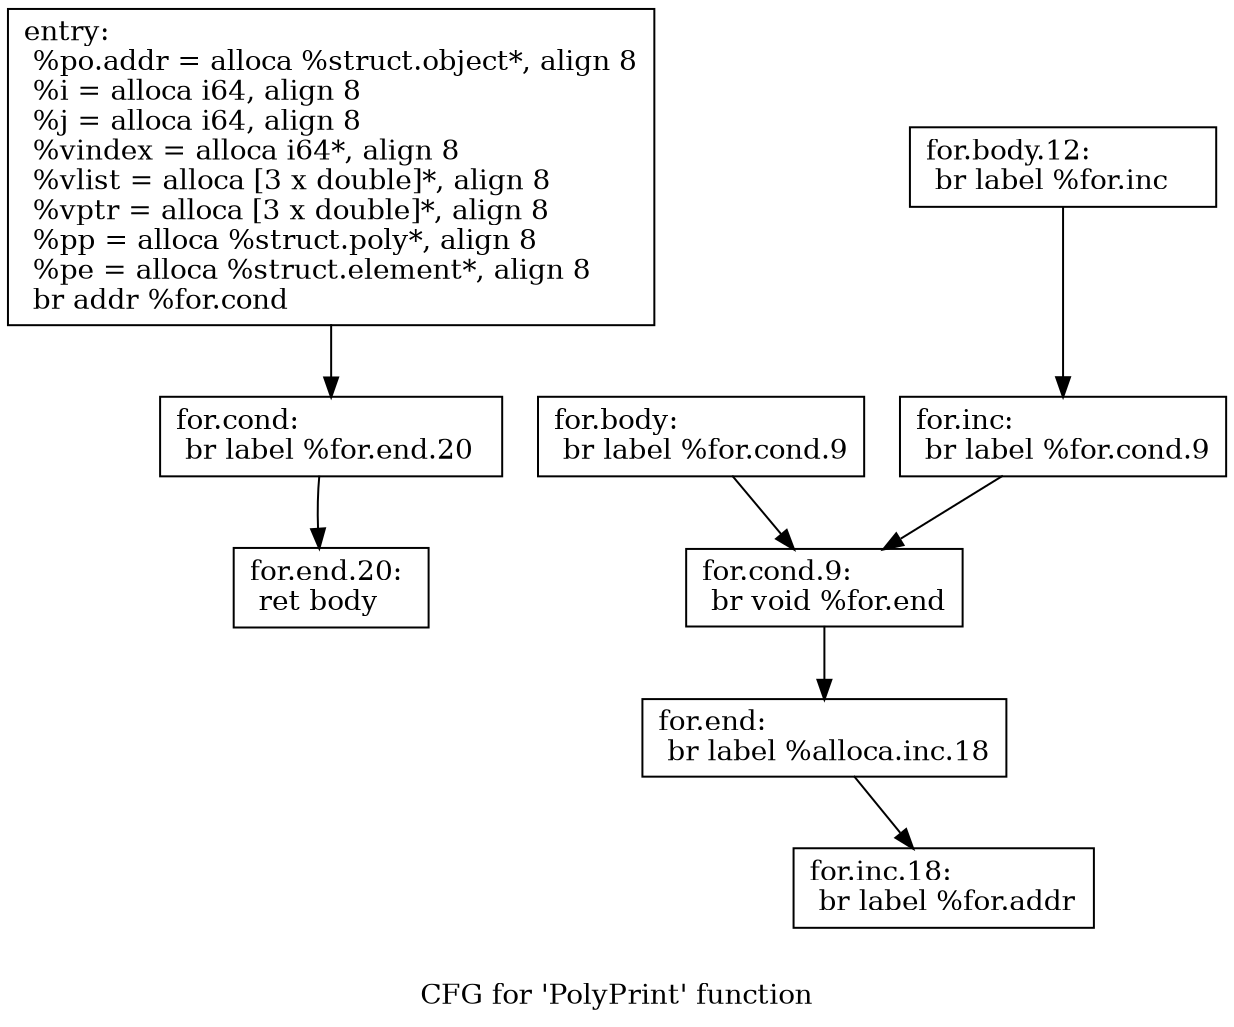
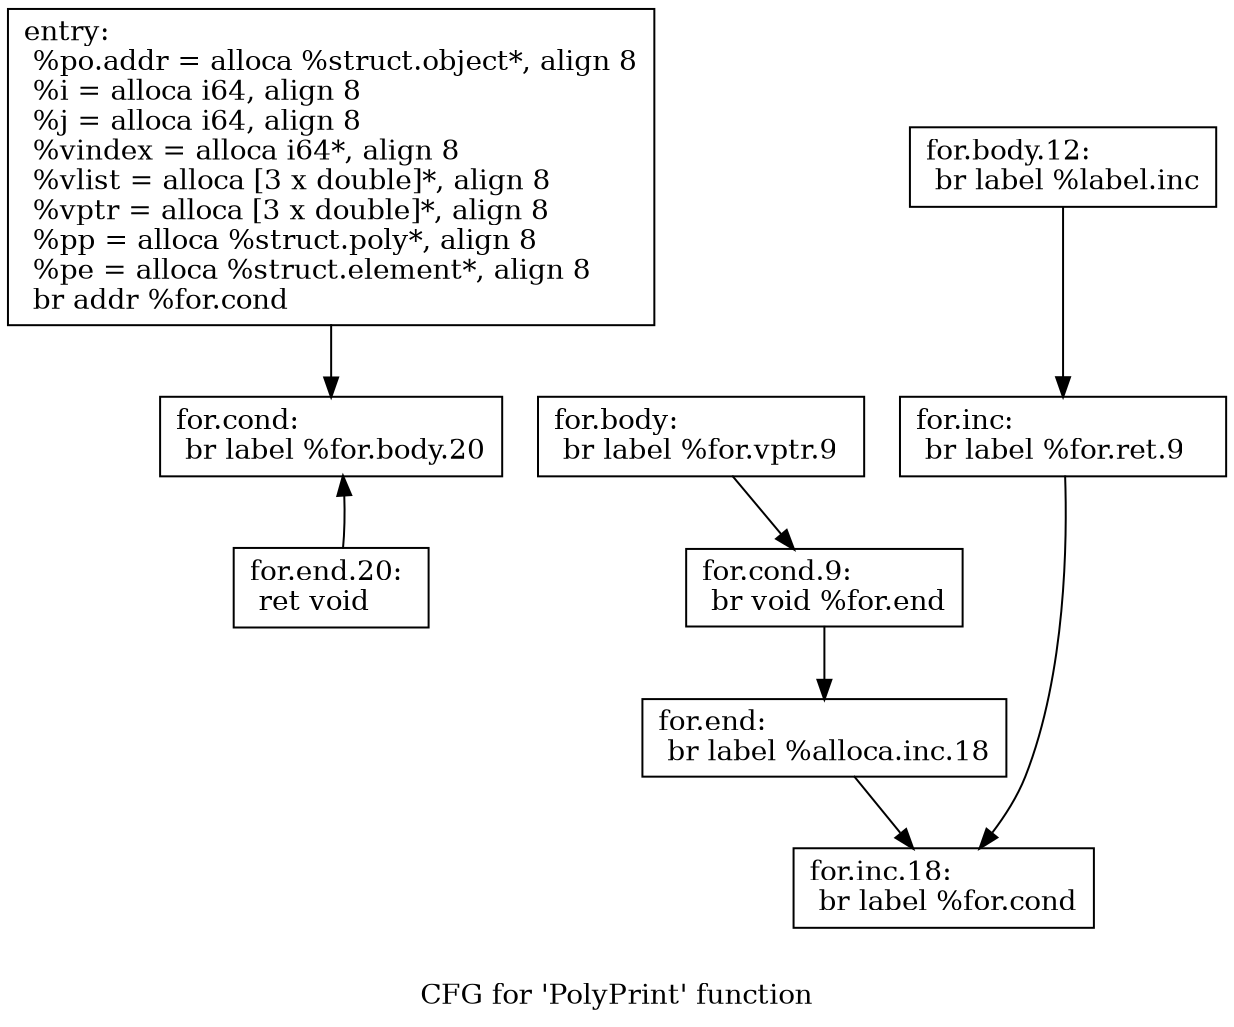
(1047, 181) -> (1063, 181)
(325, 450) -> (331, 450)
(701, 450) -> (696, 450)
(1063, 450) -> (1051, 450)
(318, 502) -> (344, 522)
(952, 507) -> (1055, 660)
(314, 602) -> (310, 602)
(943, 902) -> (944, 902)
